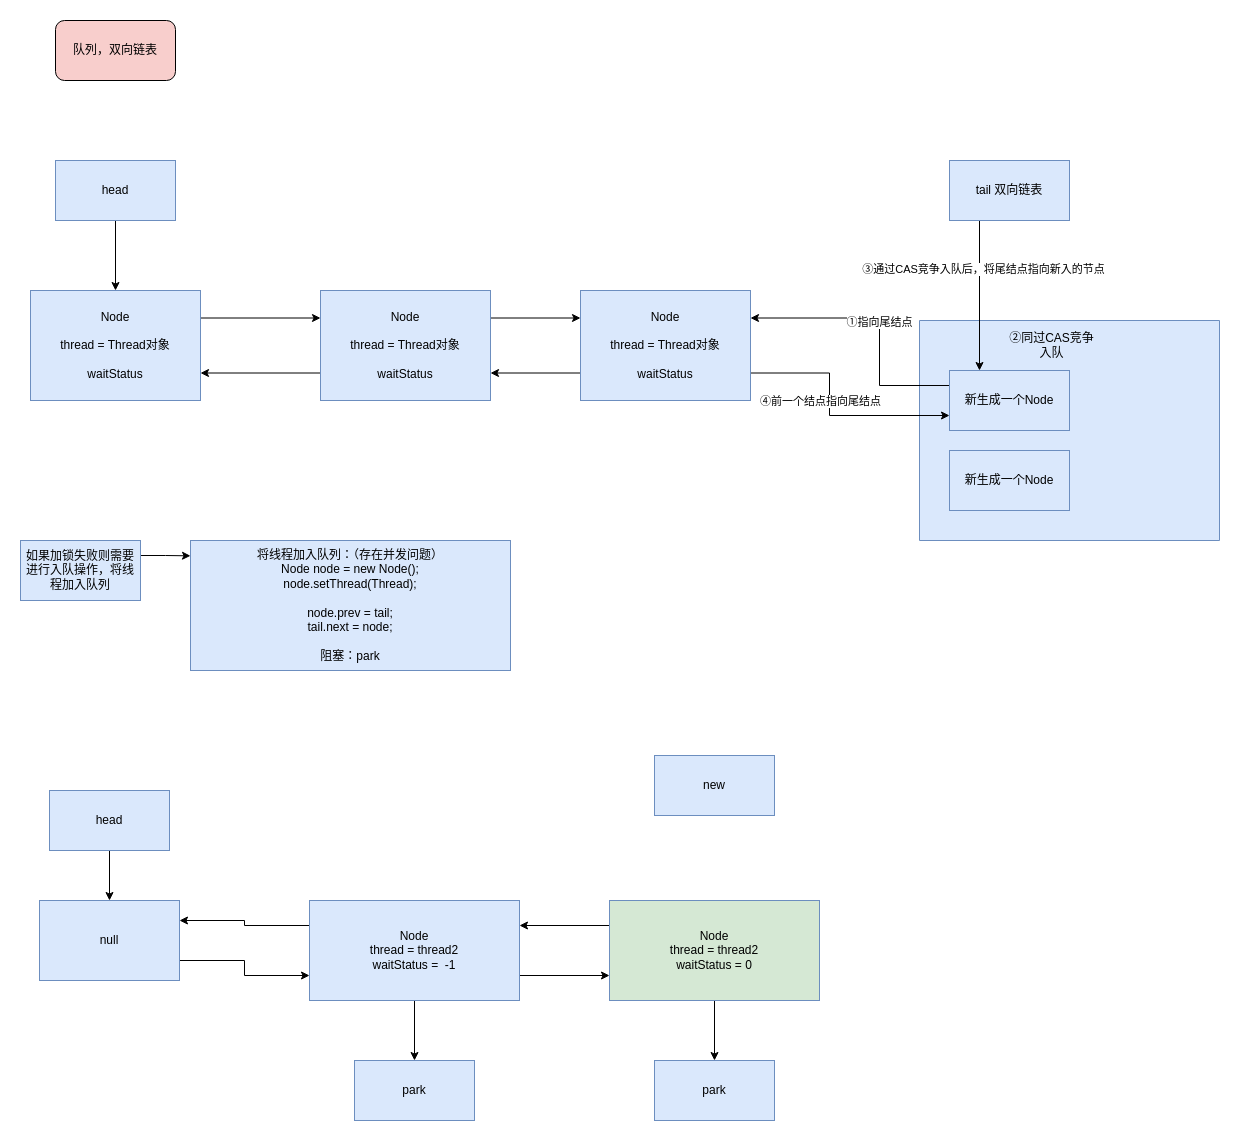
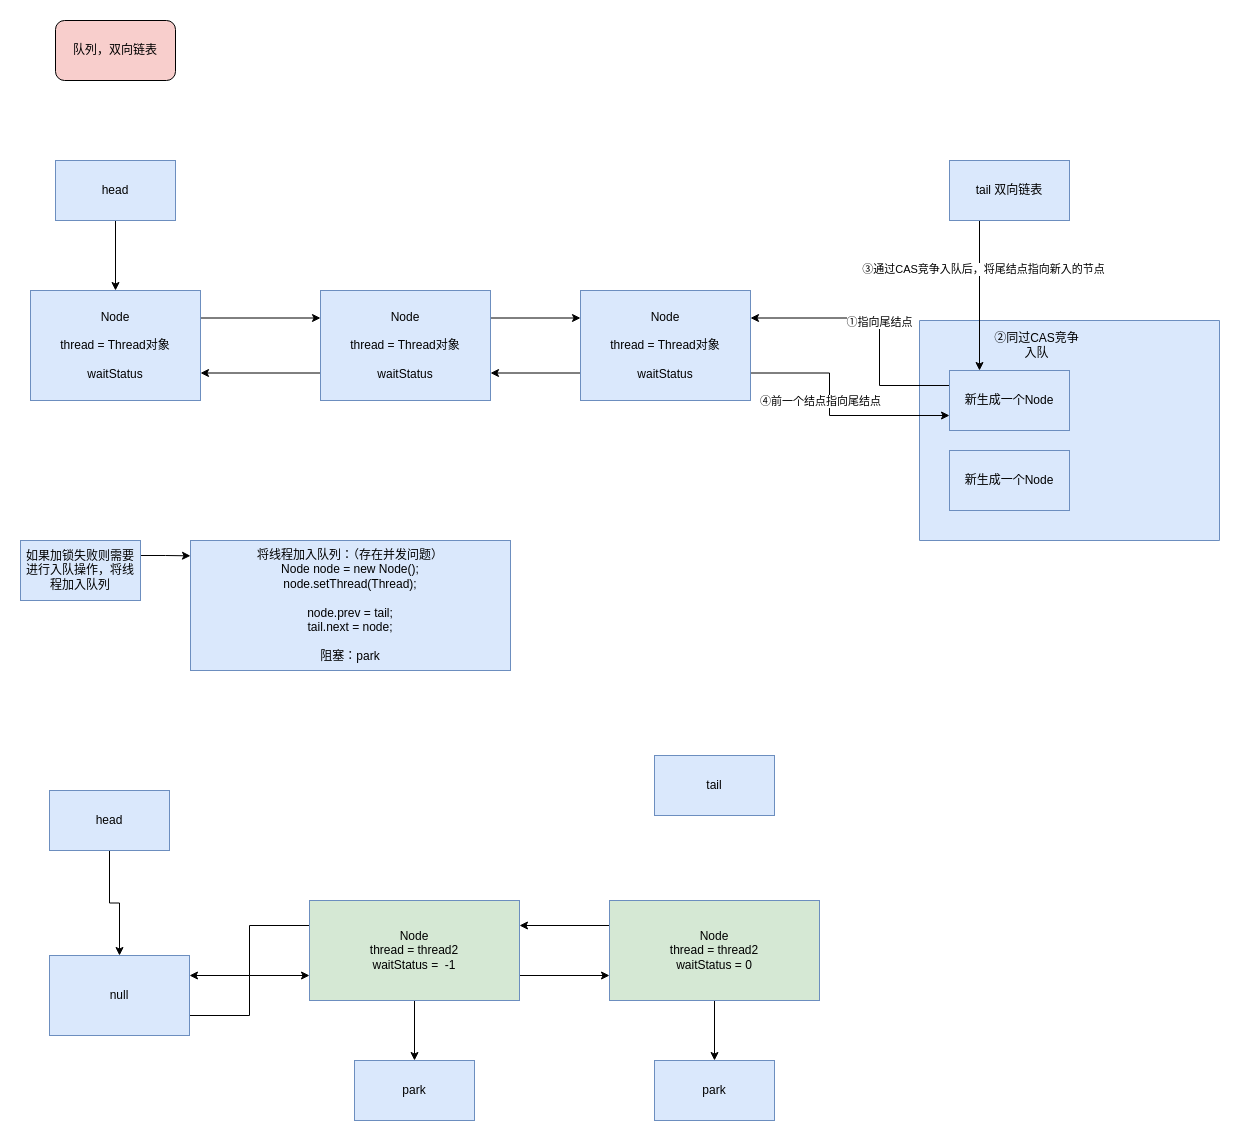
(1052, 346) -> (1037, 346)
(715, 786) -> (715, 786)
(110, 941) -> (120, 996)
(415, 951) -> (415, 951)
